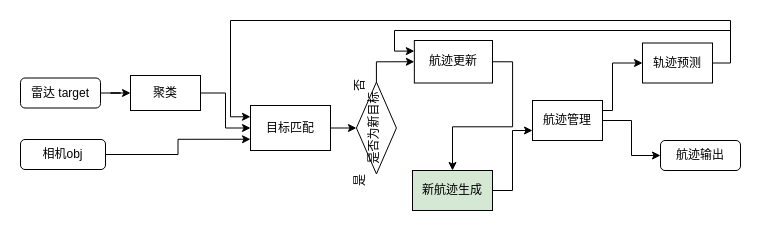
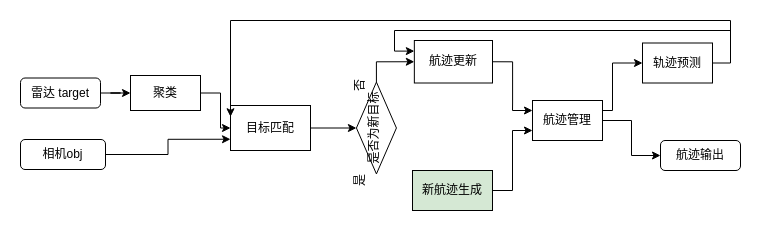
(474, 127) -> (518, 111)
(291, 128) -> (271, 128)
